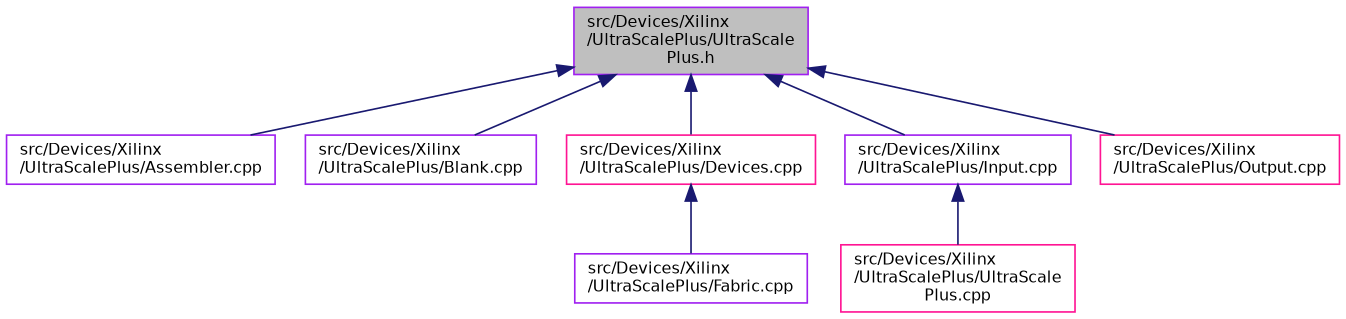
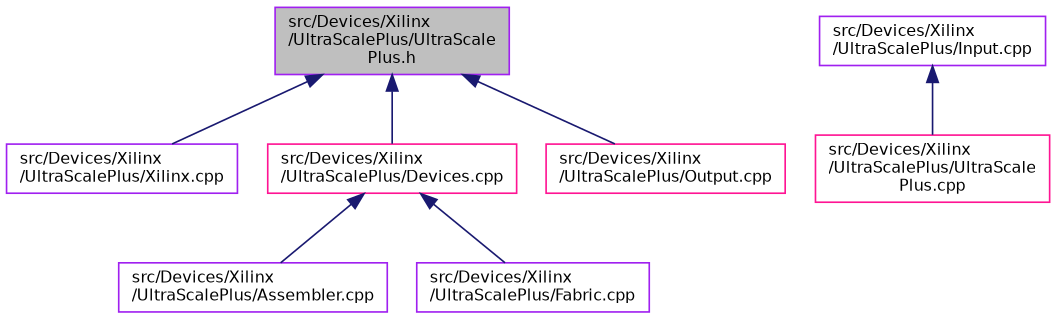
(404, 103) -> (316, 234)
(843, 108) -> none
(421, 160) -> (122, 169)
